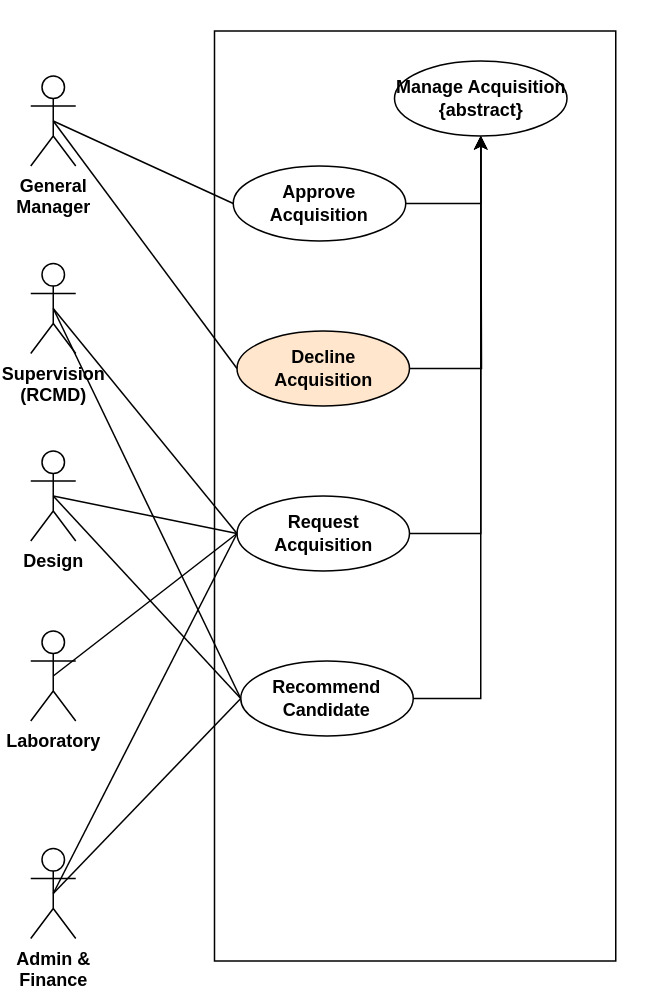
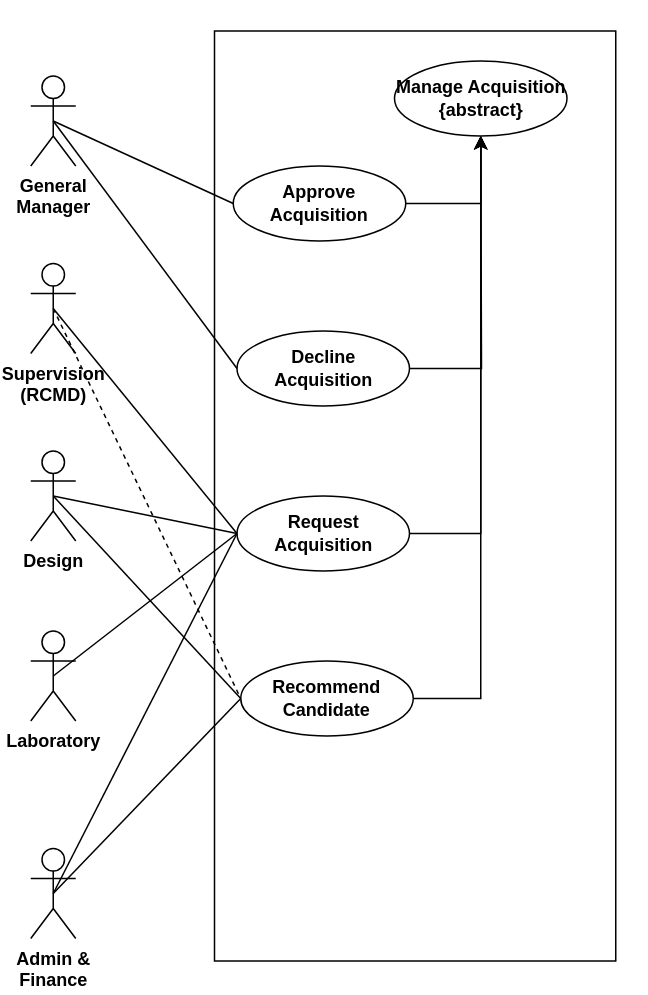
(323, 368) -> (323, 368)
(157, 524) -> (157, 524)
